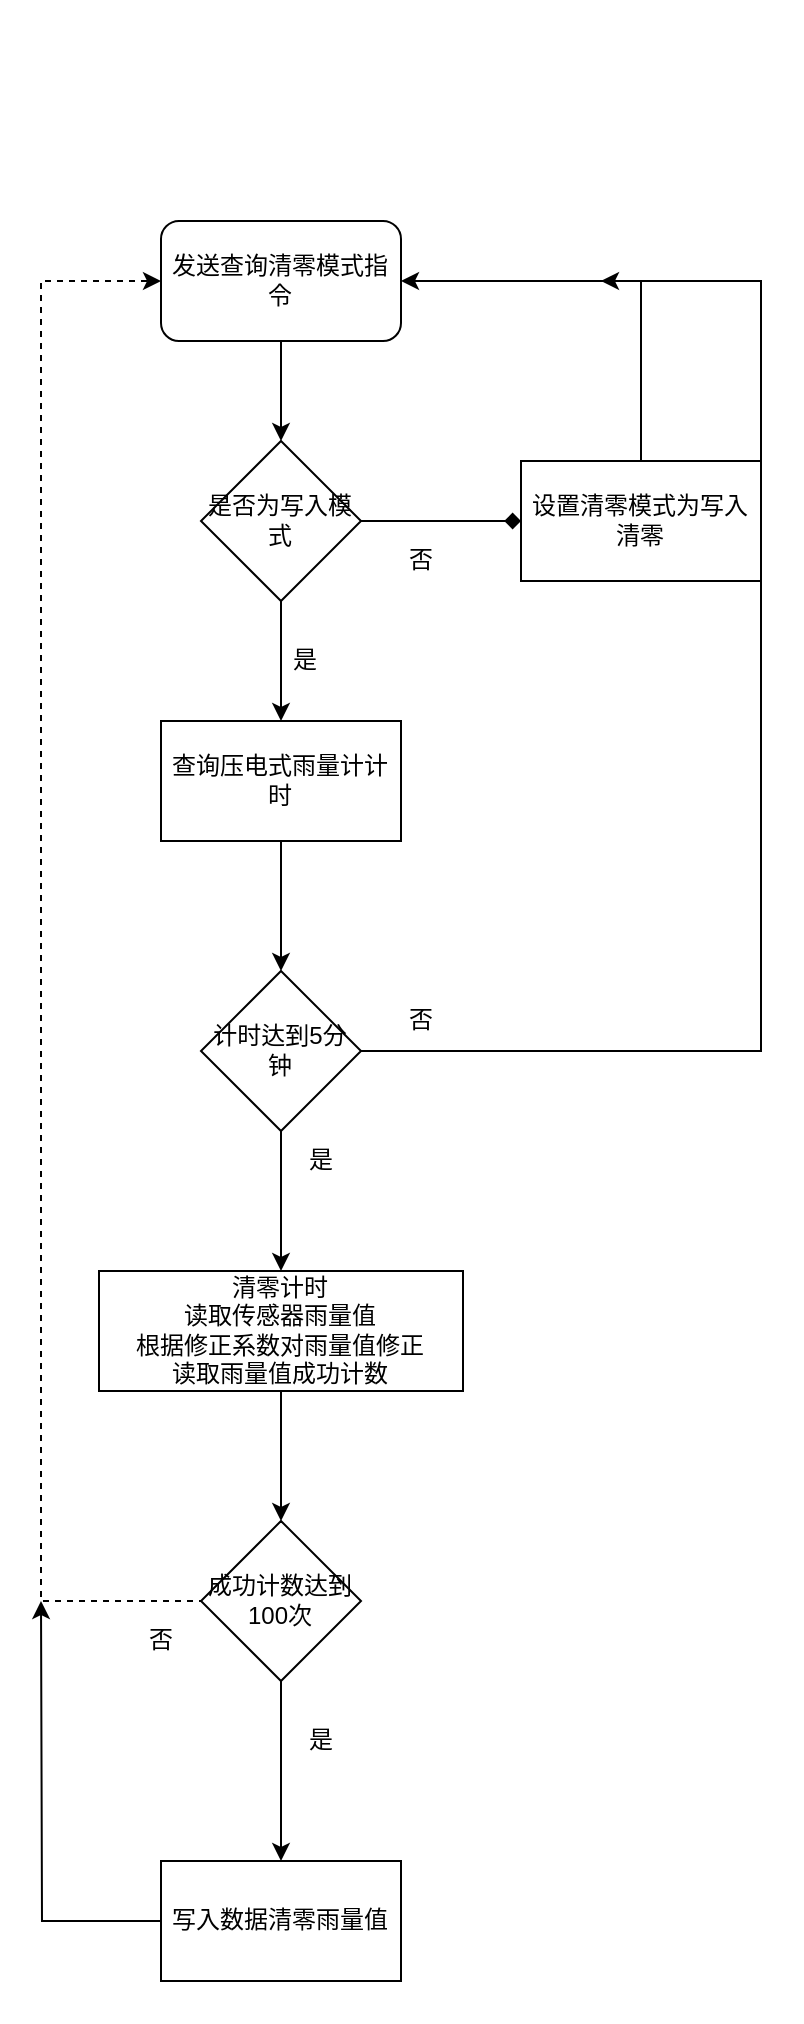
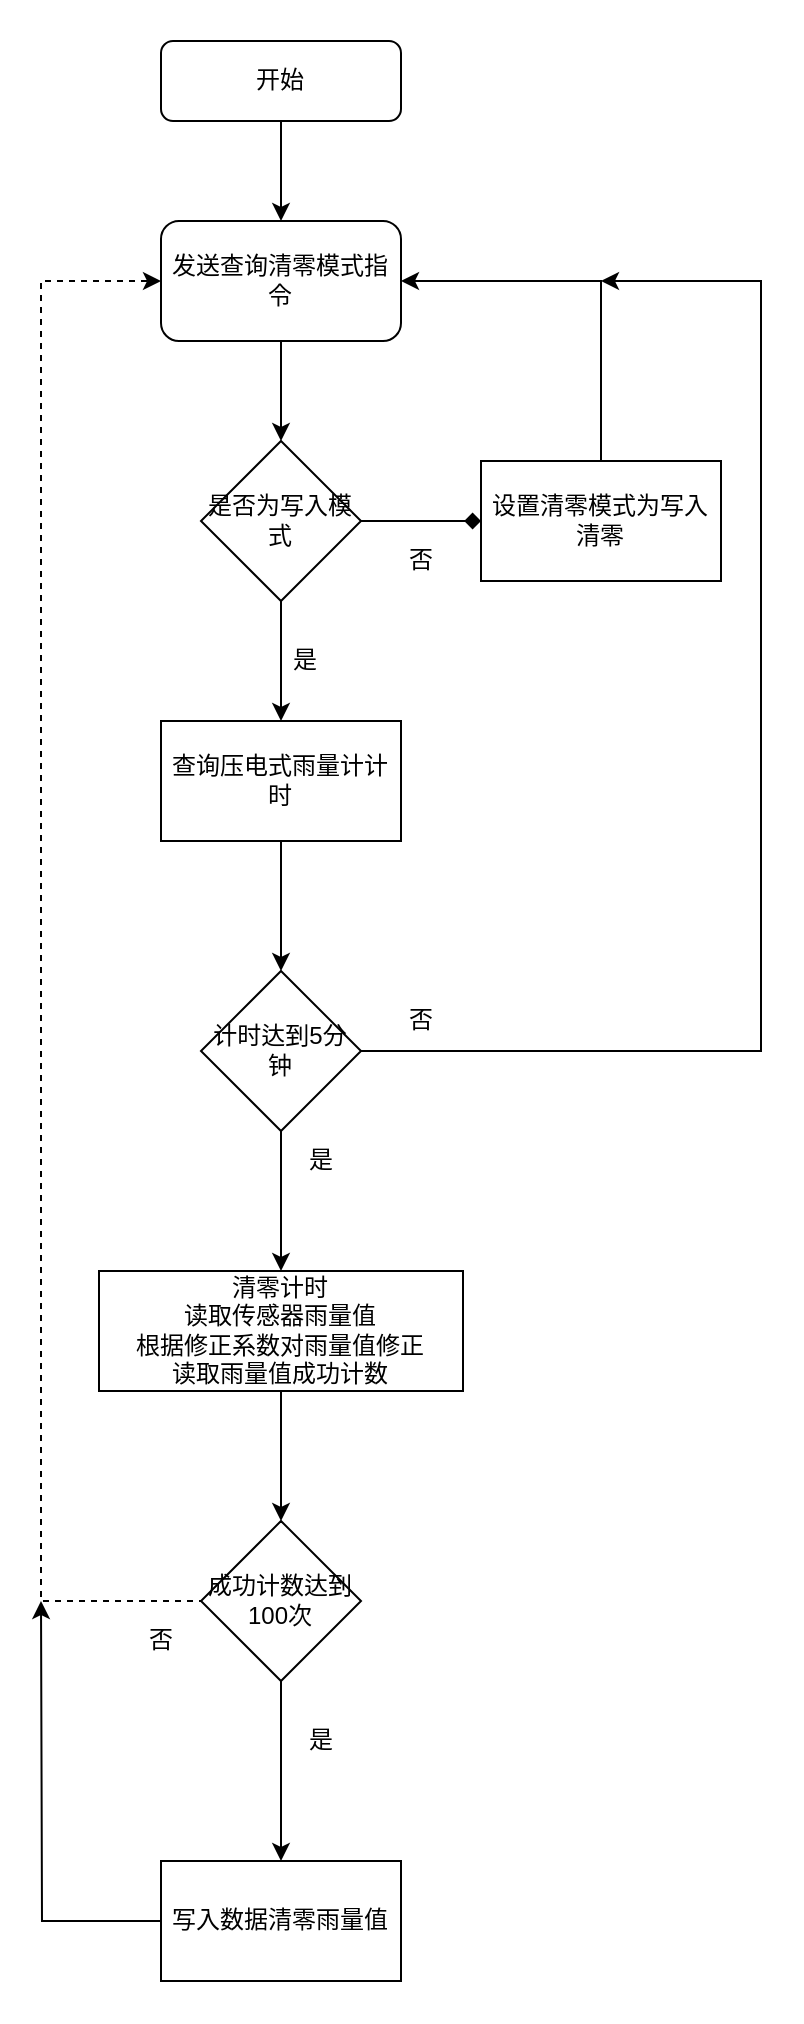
none -> (281, 81)
none -> (281, 164)
(641, 521) -> (601, 521)
